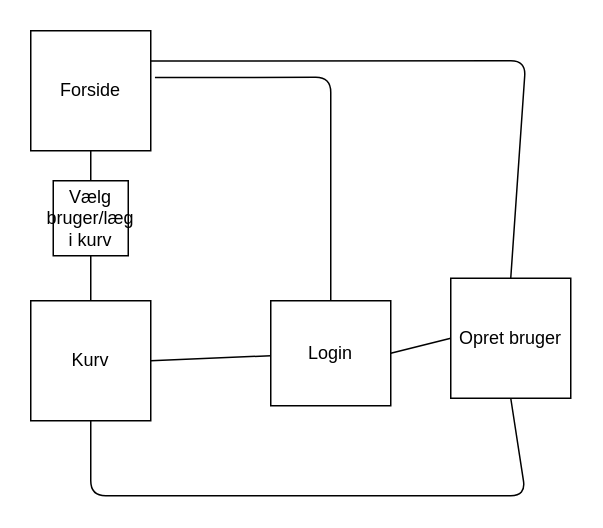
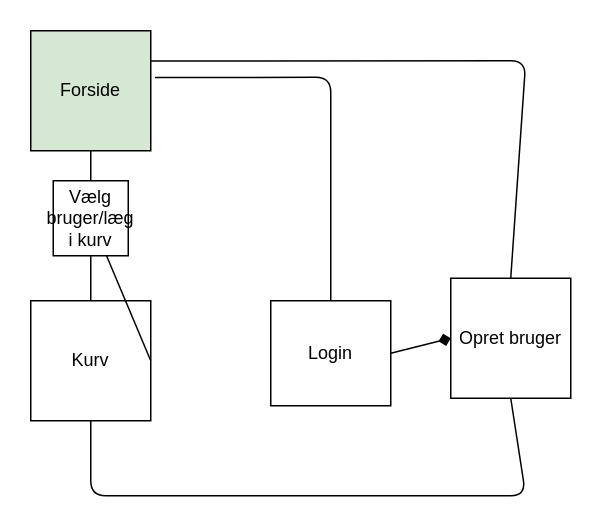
(91, 91) -> (91, 91)
(444, 340) -> (439, 341)
(211, 358) -> (129, 309)
